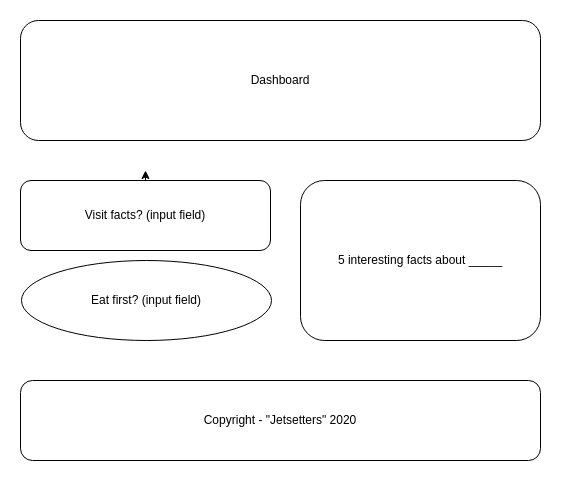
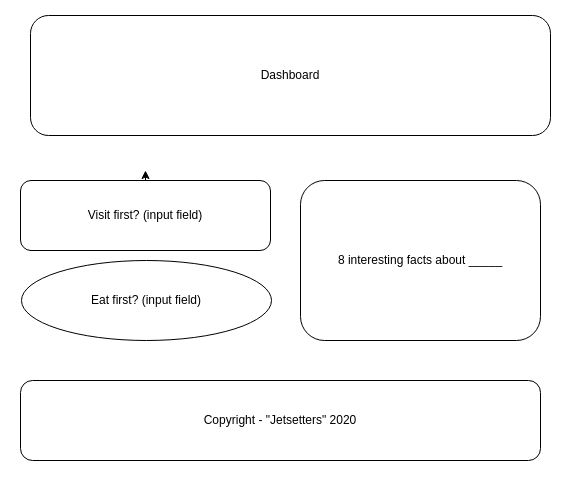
(281, 81) -> (291, 76)
(146, 216) -> (146, 216)
(421, 261) -> (421, 261)
